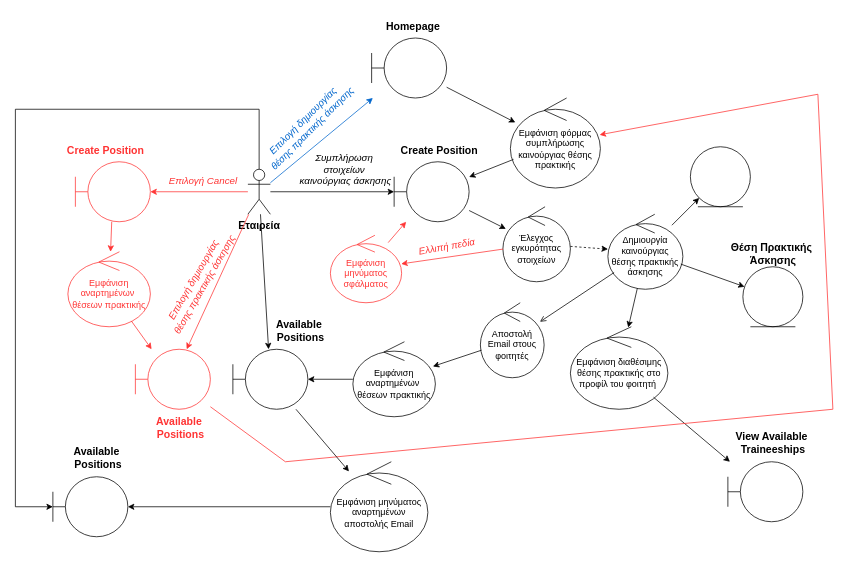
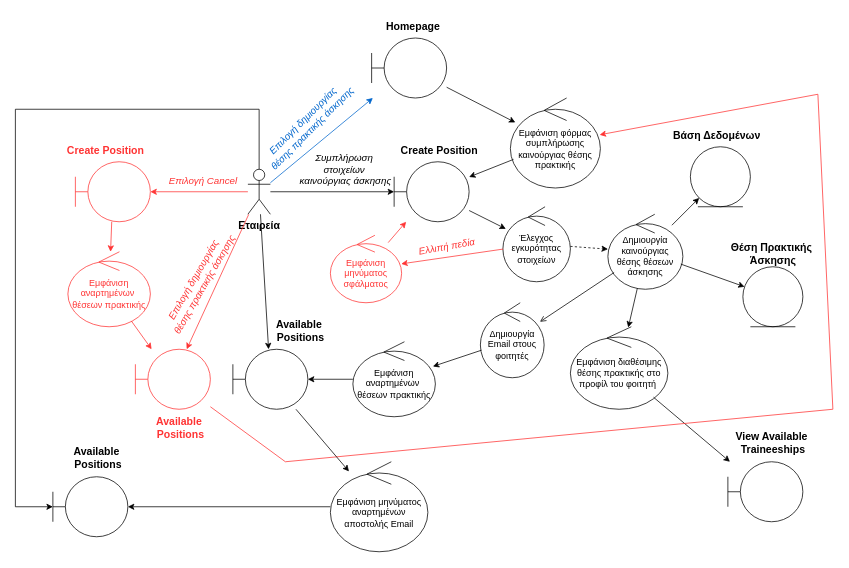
none -> (717, 135)
(645, 256) -> (645, 256)
(512, 345) -> (512, 345)
